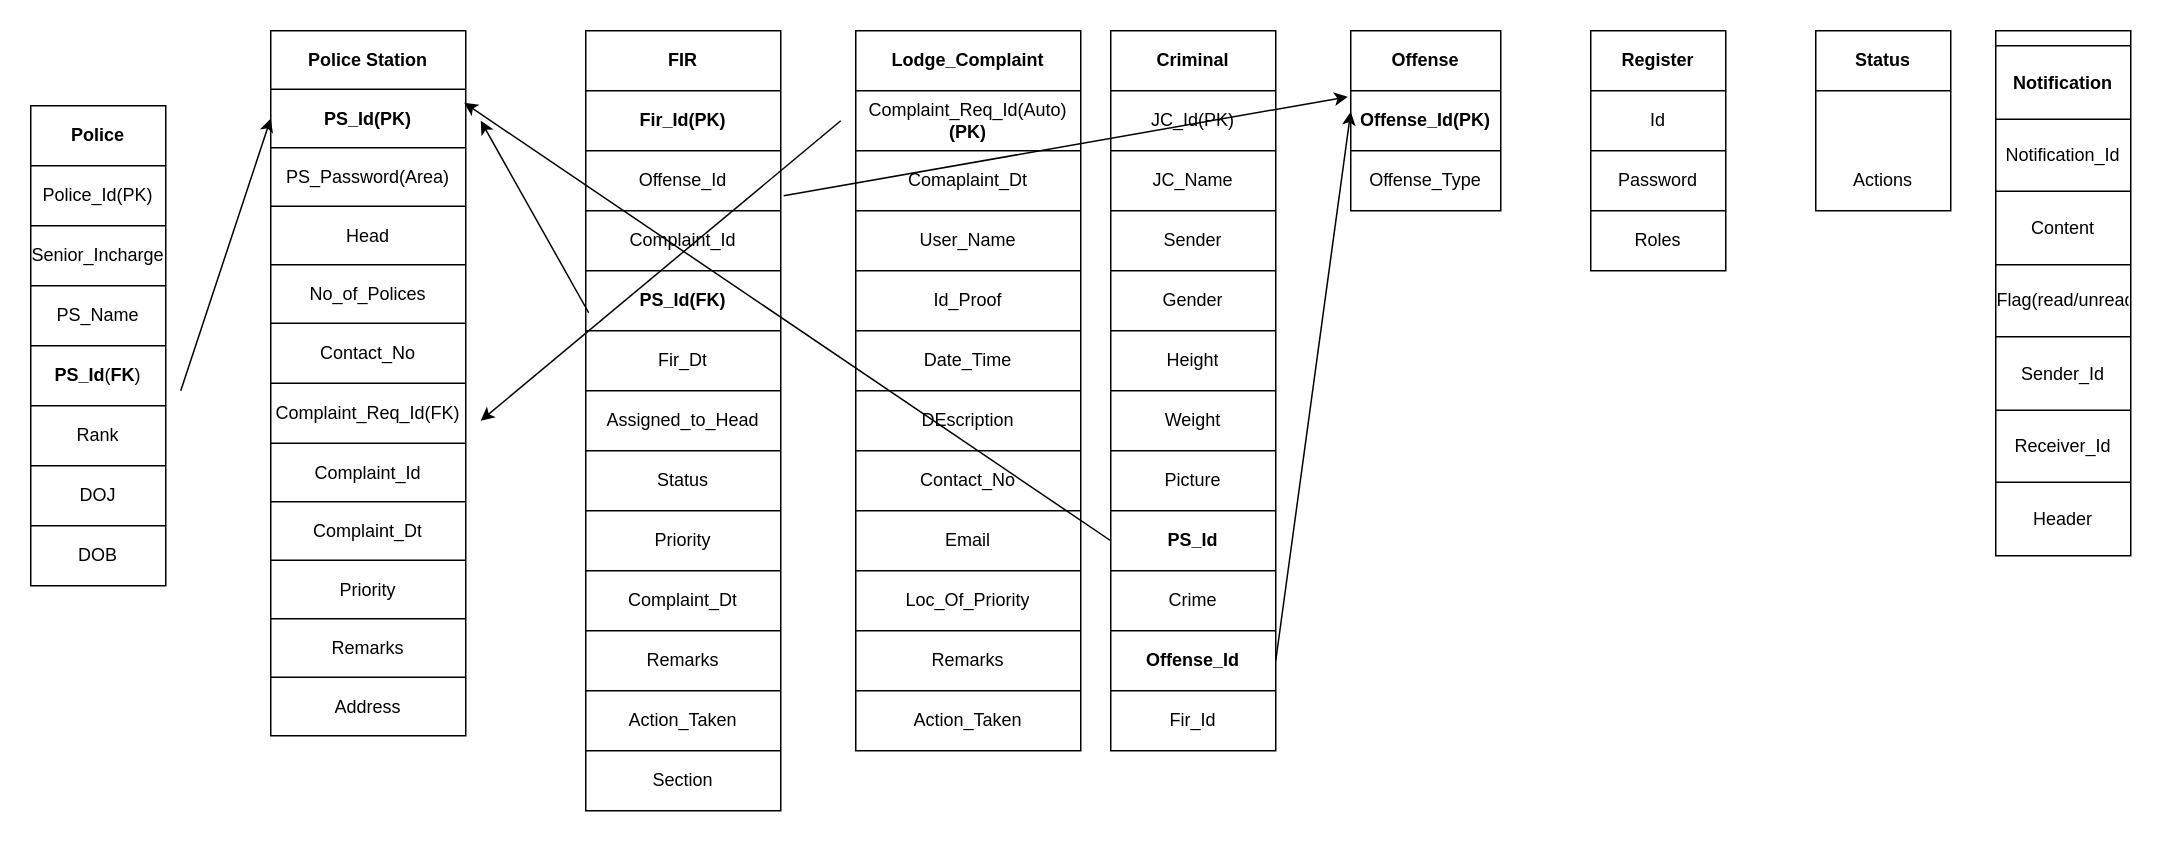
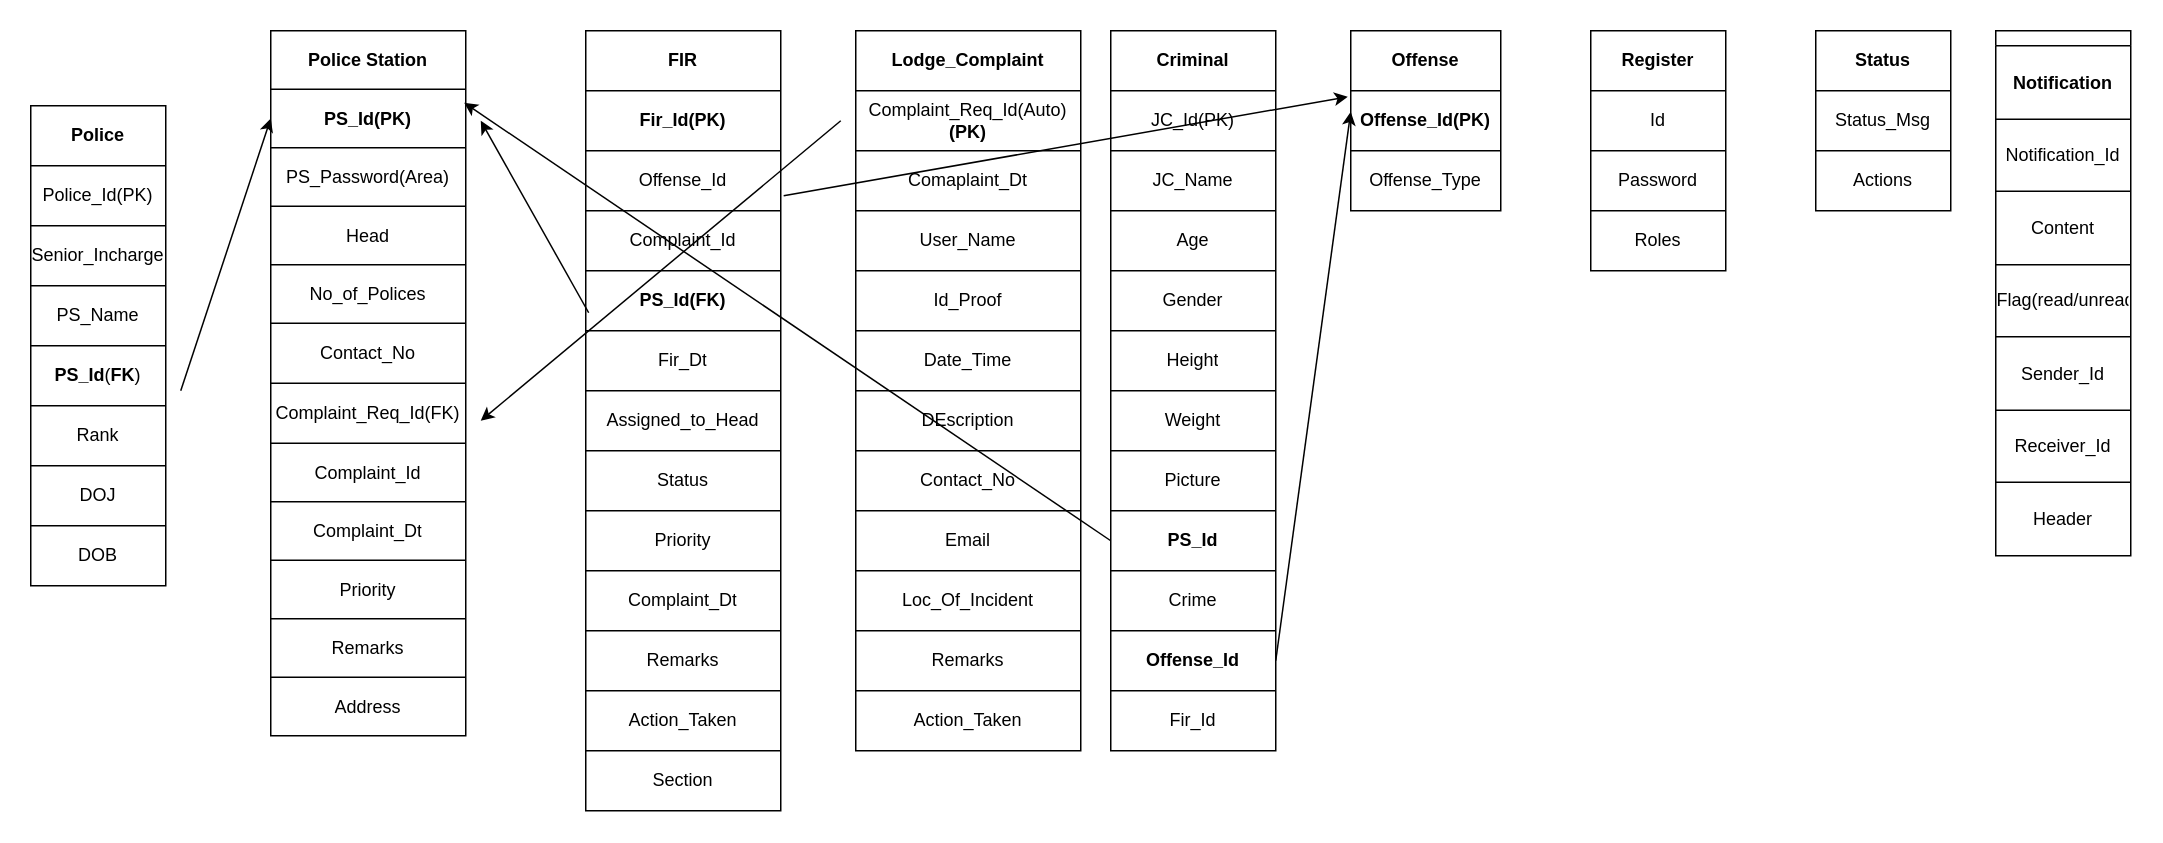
none -> (1883, 121)
(1193, 241) -> (1193, 241)
(968, 601) -> (968, 601)
